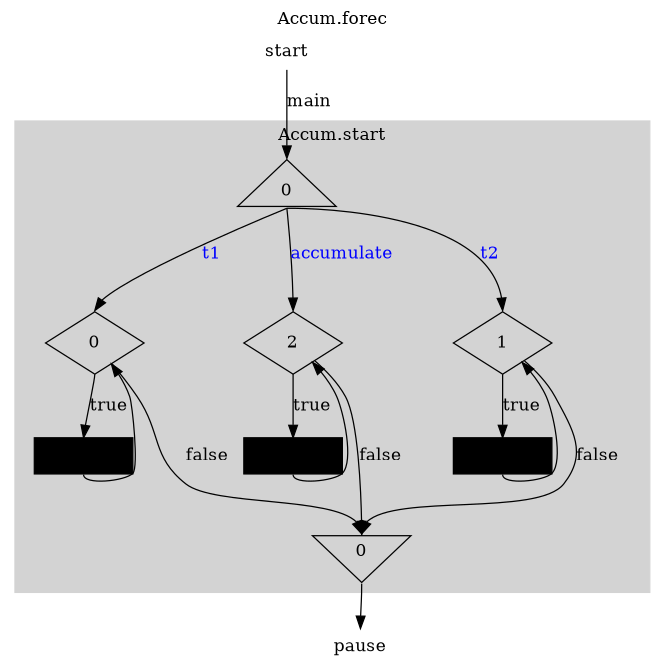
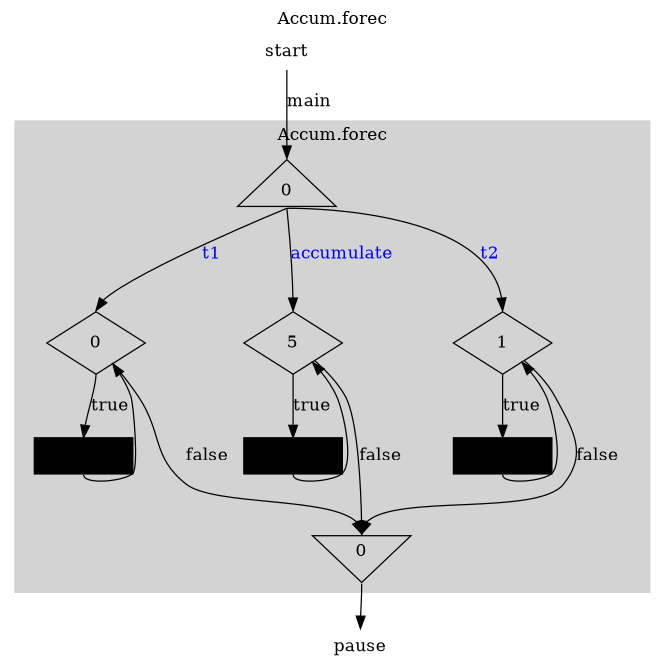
(332, 135) -> (332, 135)
(293, 343) -> (293, 343)
